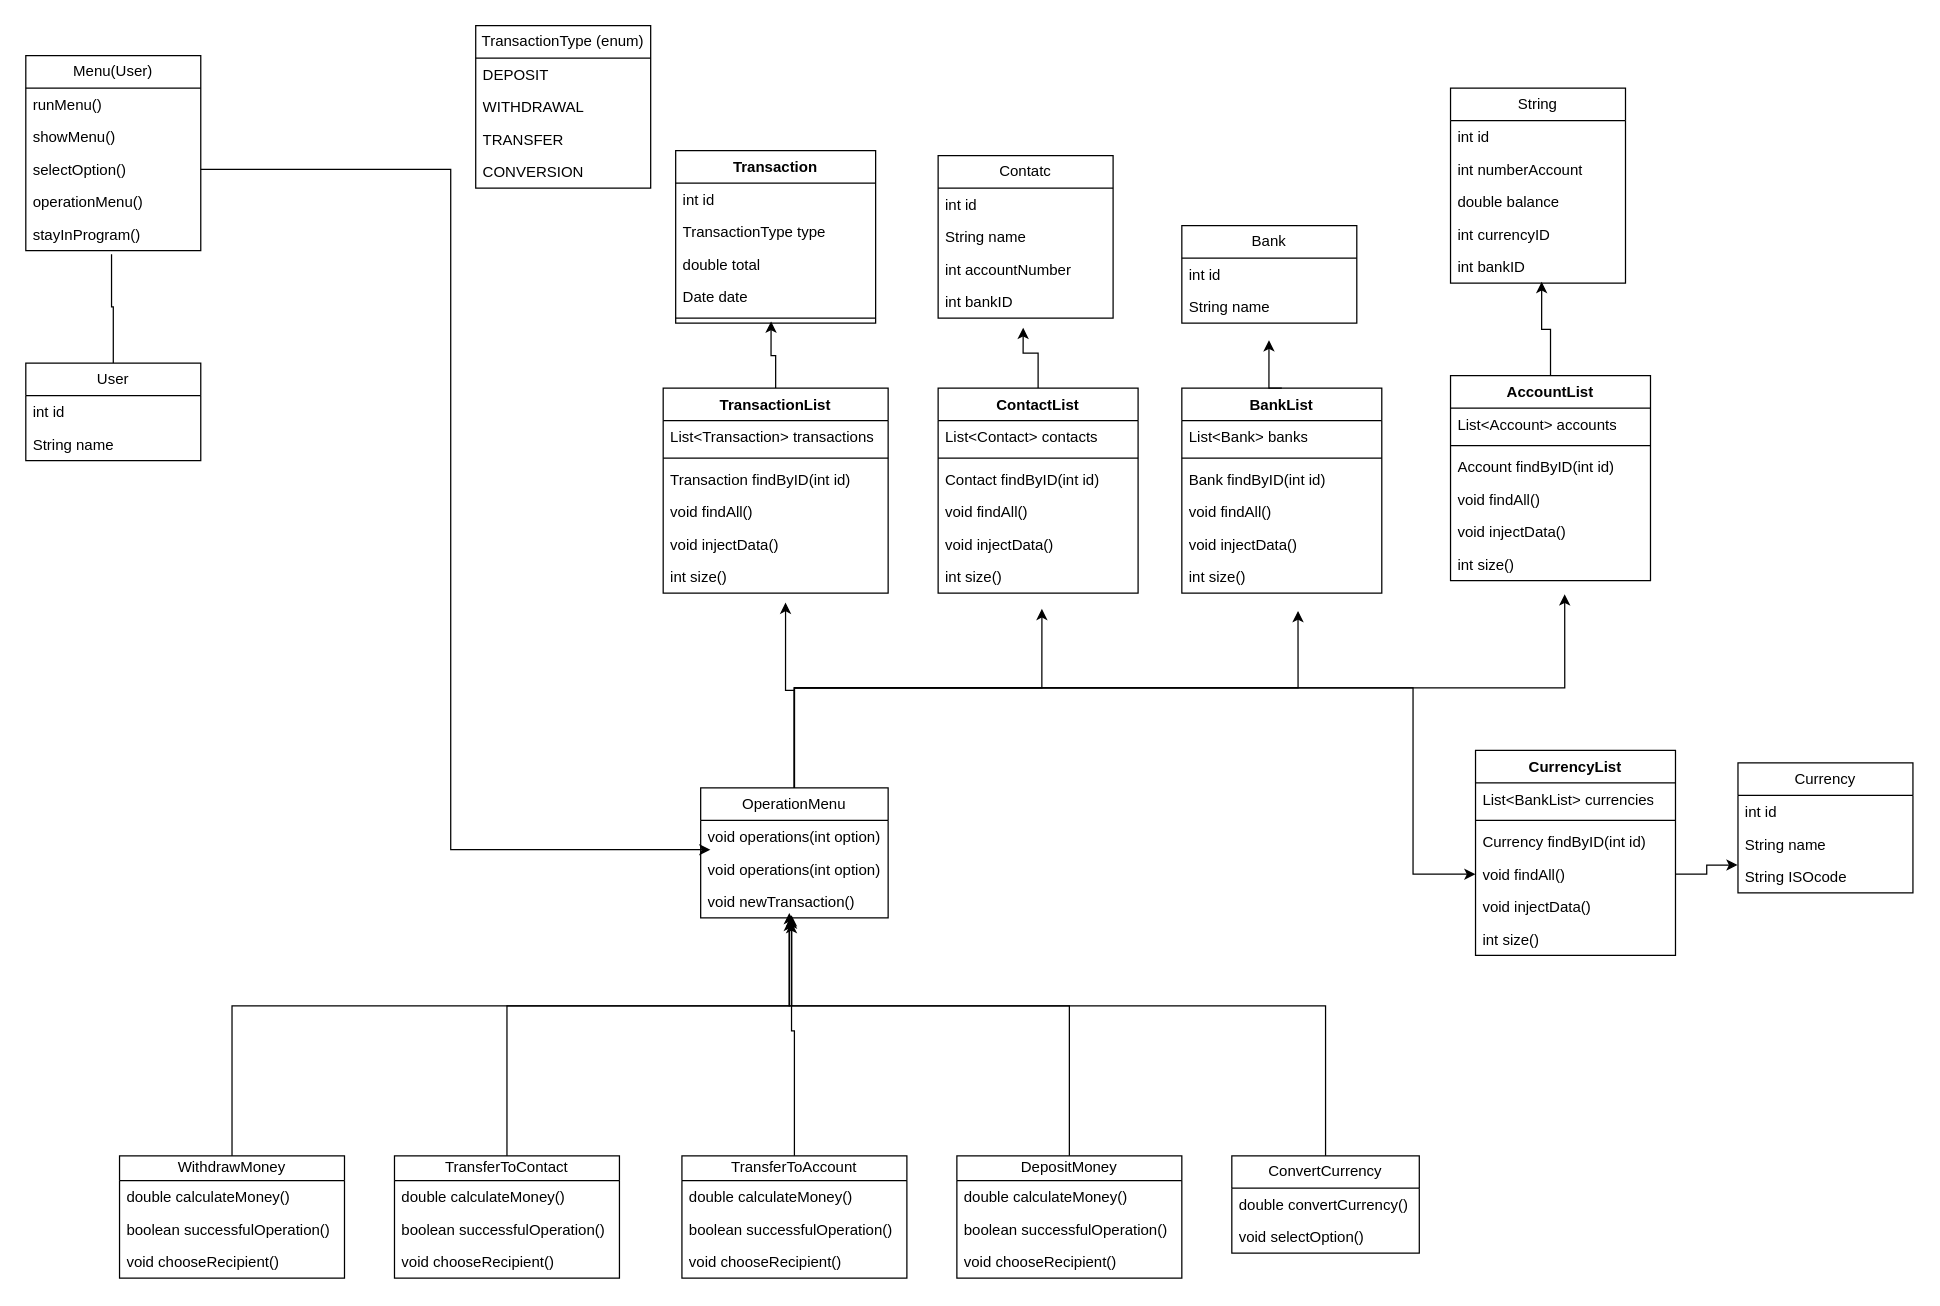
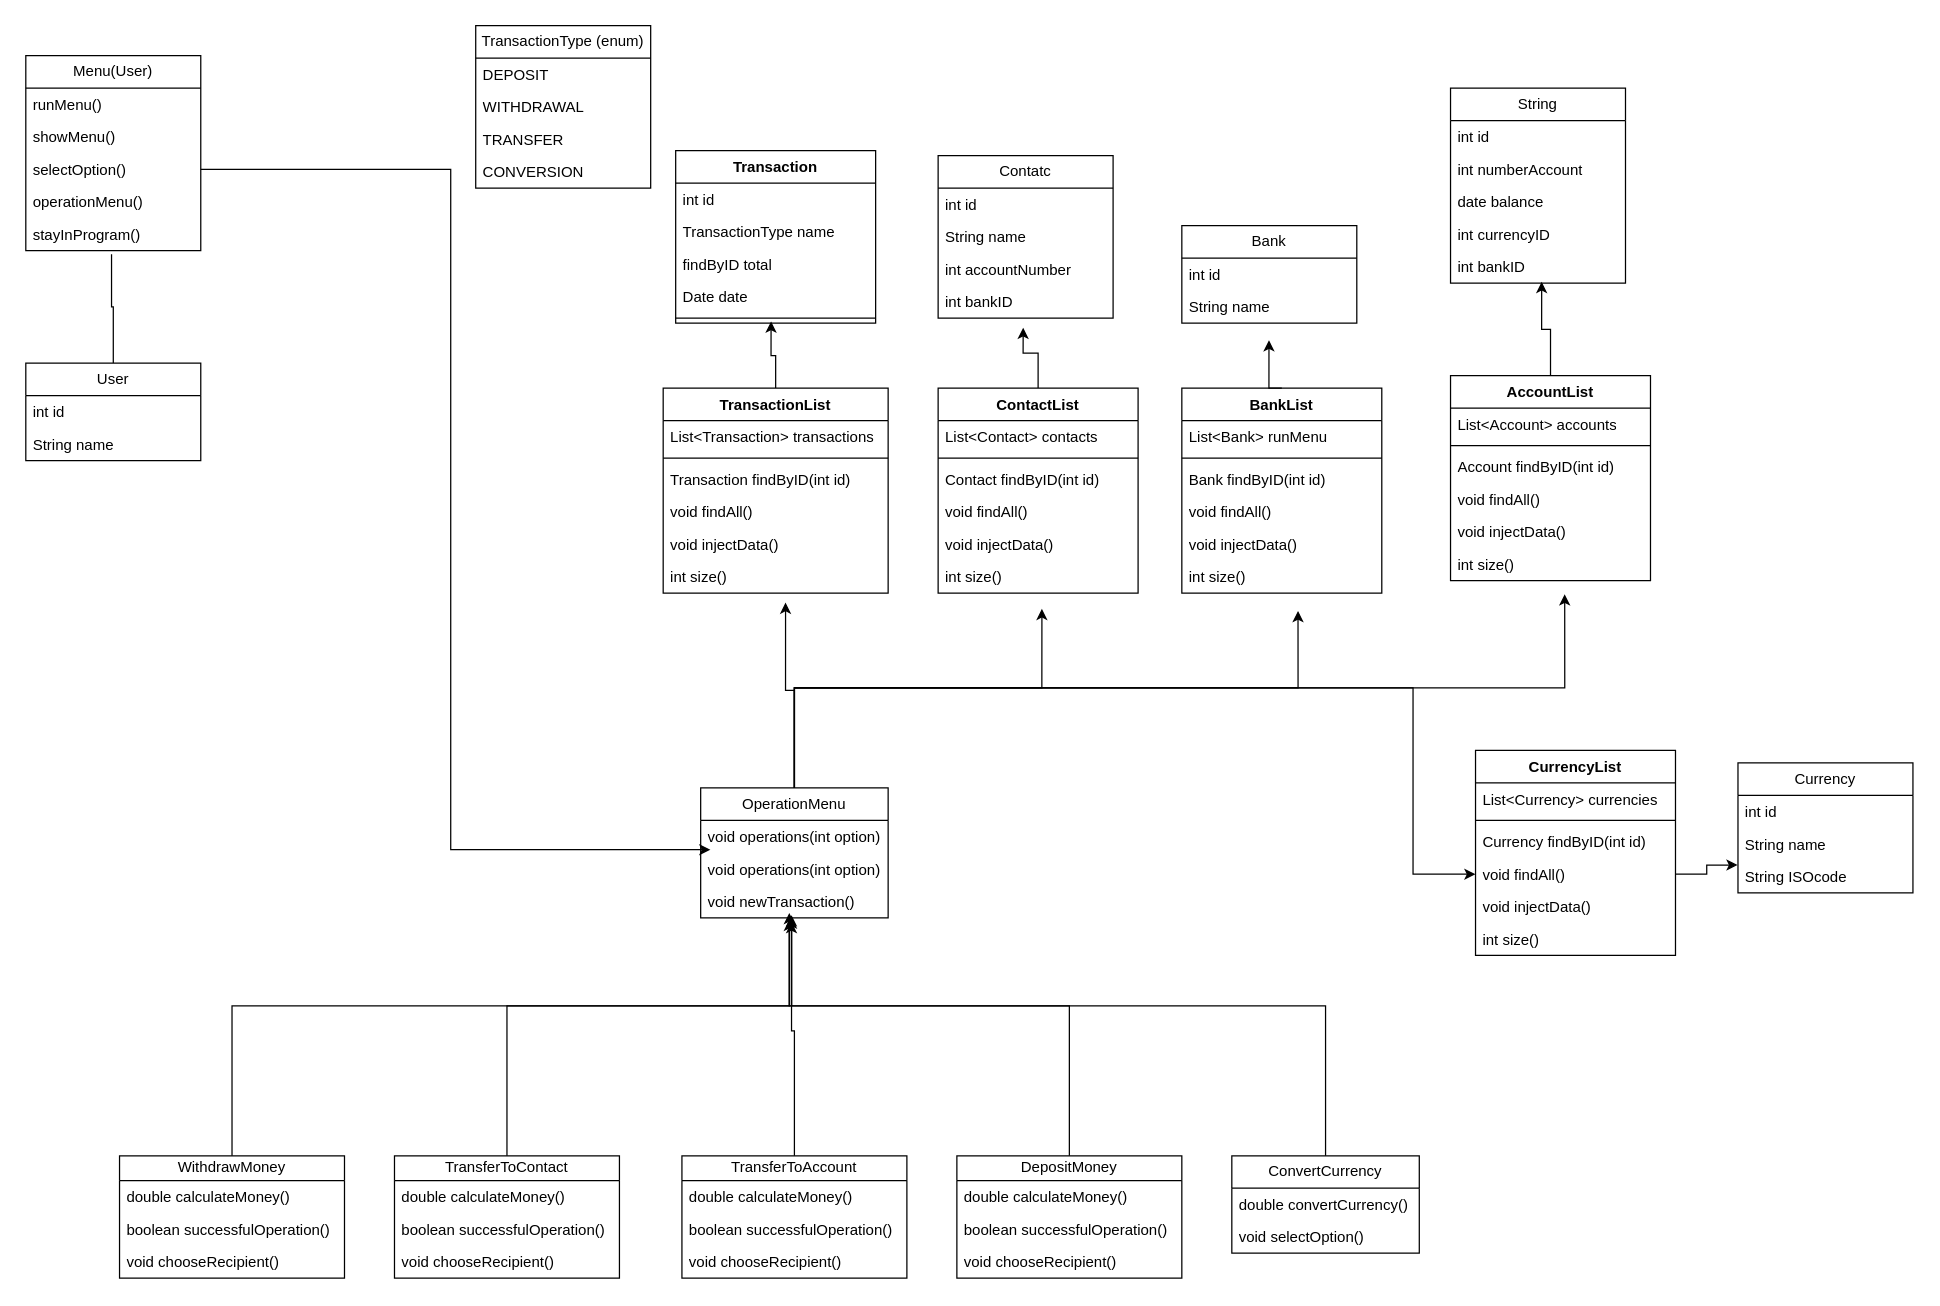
(1511, 203) -> (1505, 203)
(763, 233) -> (763, 233)
(728, 266) -> (736, 266)
(1253, 438) -> (1261, 438)
(1577, 810) -> (1577, 810)
